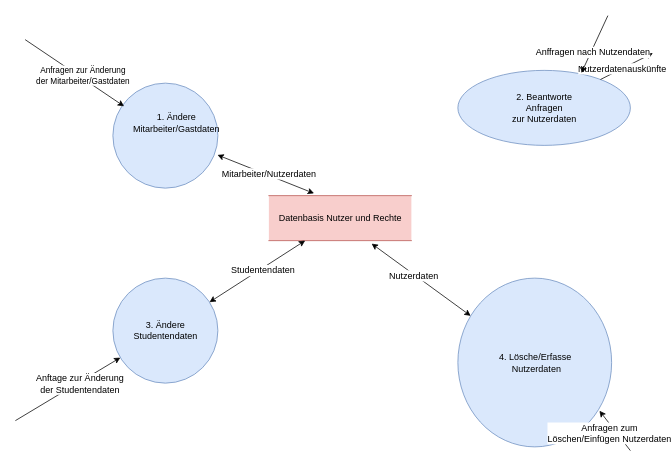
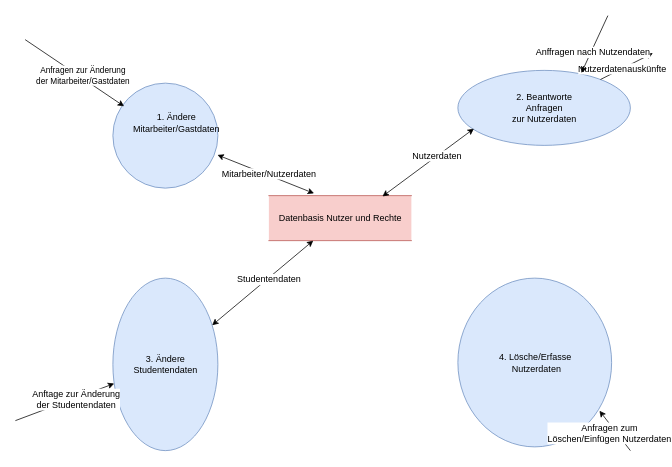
none -> (428, 162)
(422, 280) -> none
(165, 330) -> (165, 364)
